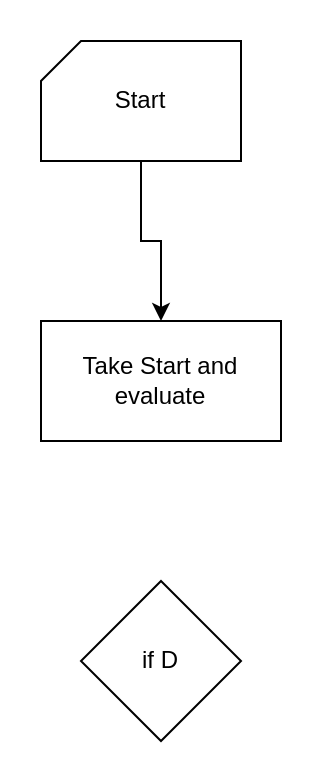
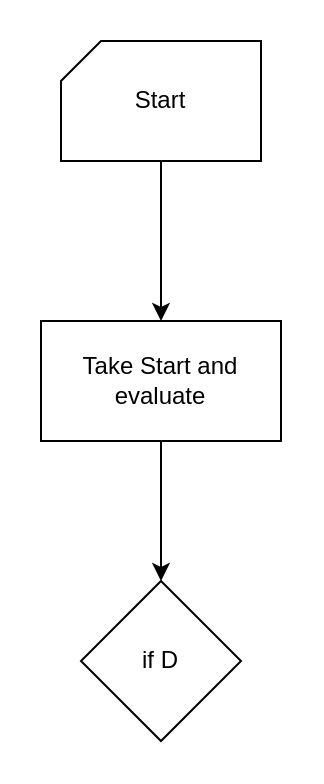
(141, 101) -> (161, 101)
none -> (161, 504)
